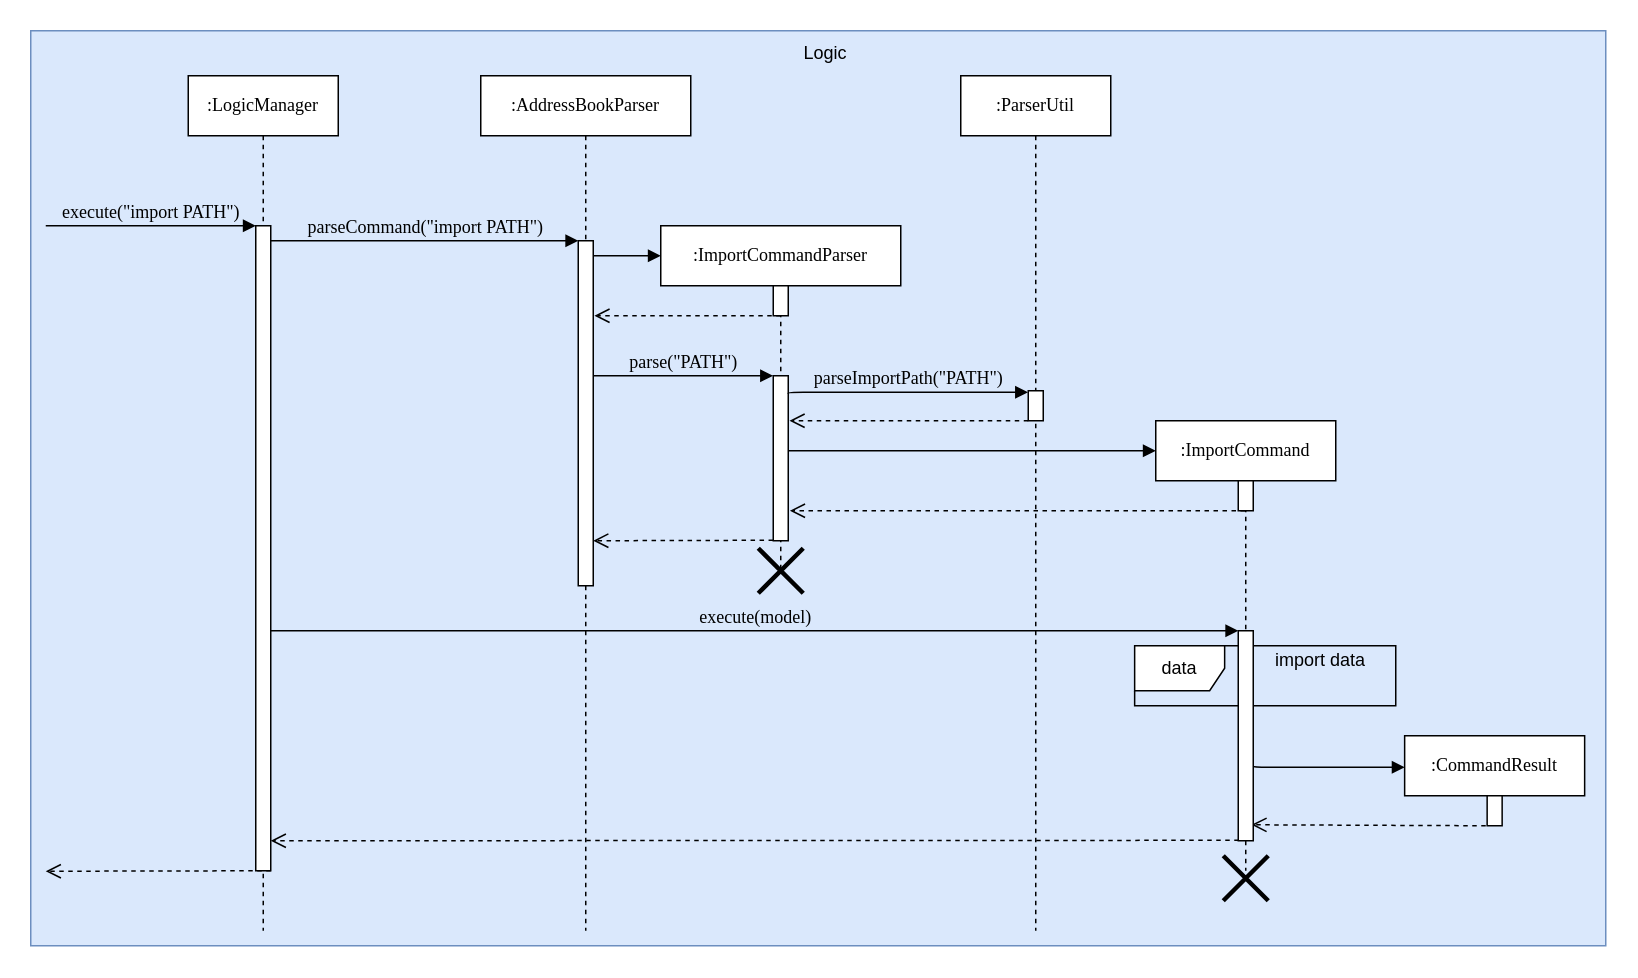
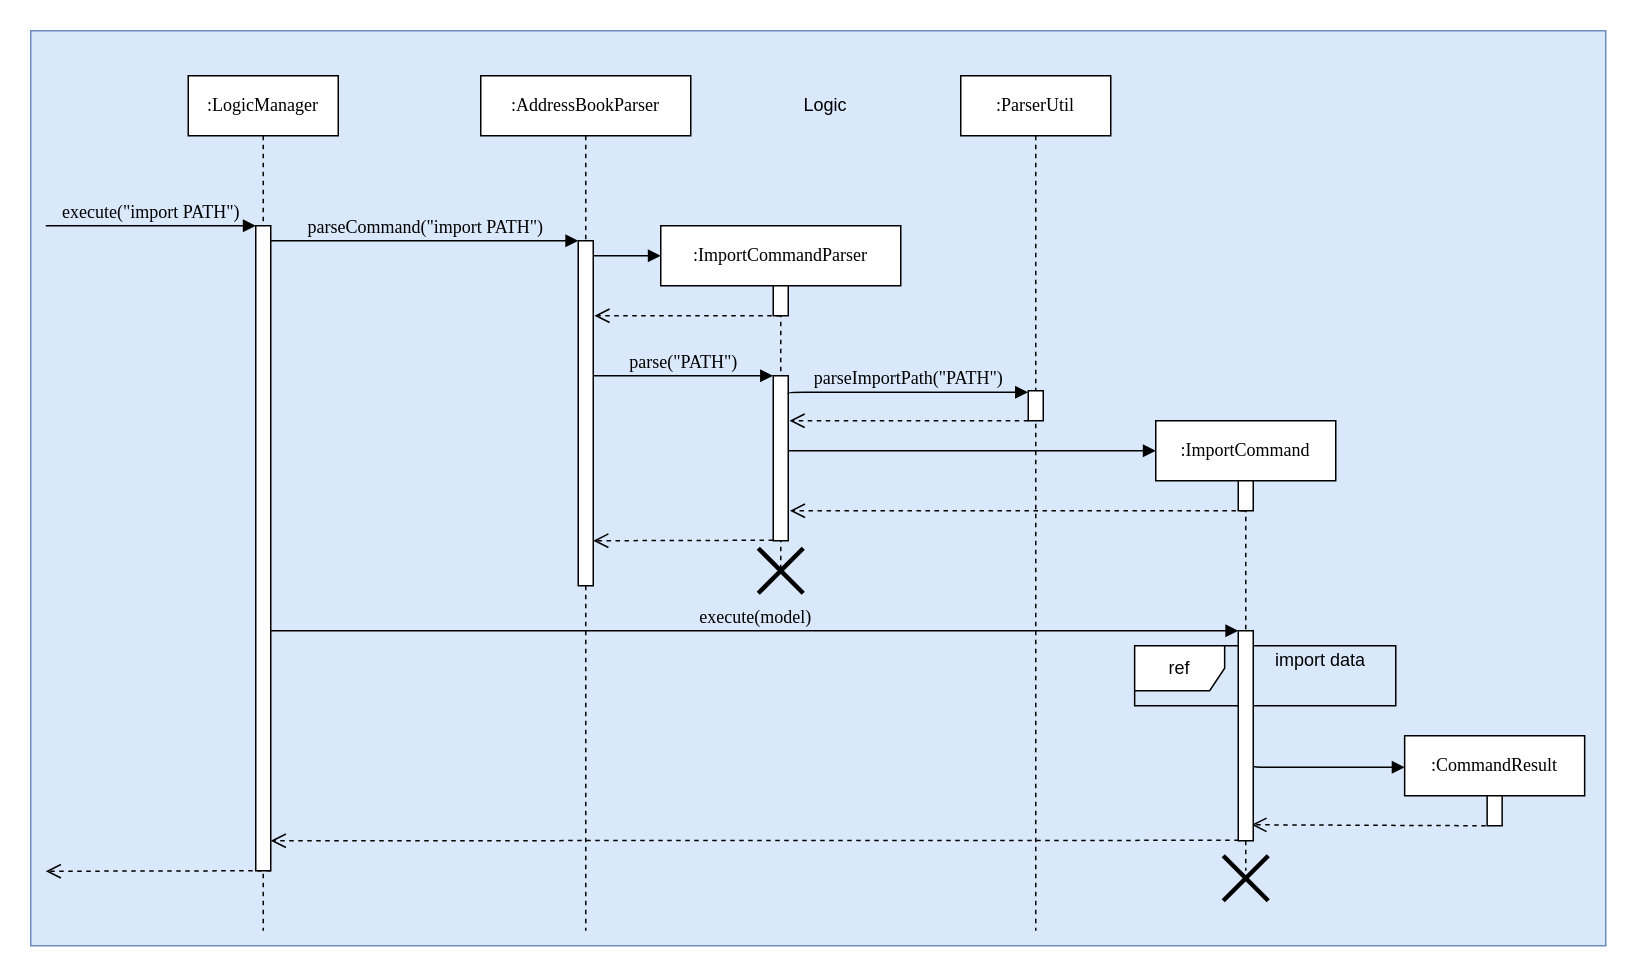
(826, 53) -> (826, 106)
(1180, 668) -> (1180, 668)
